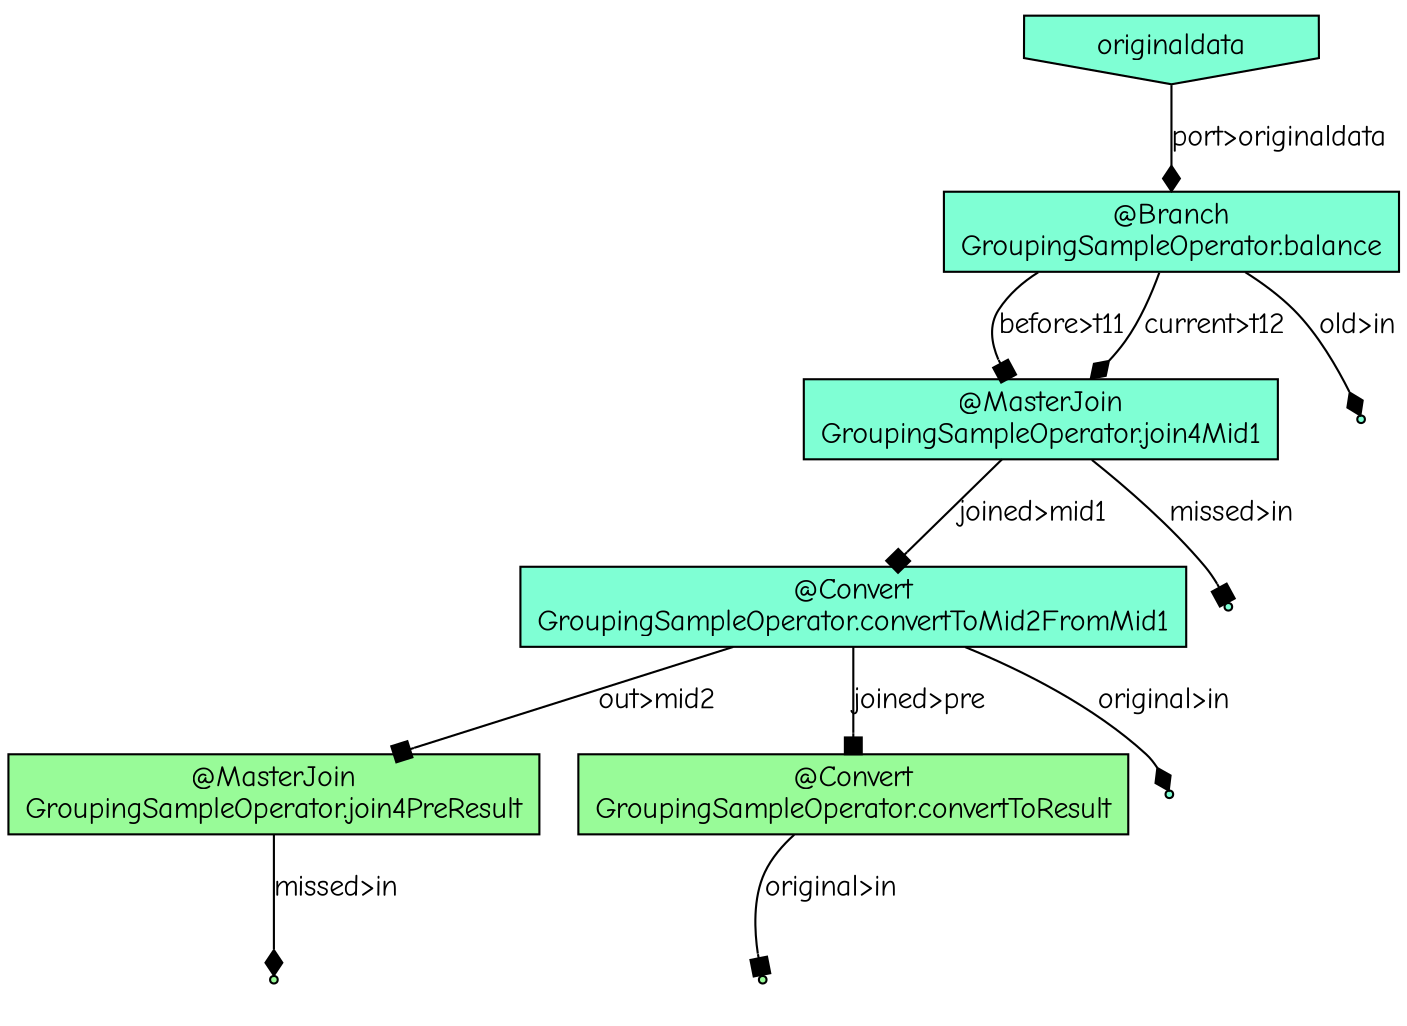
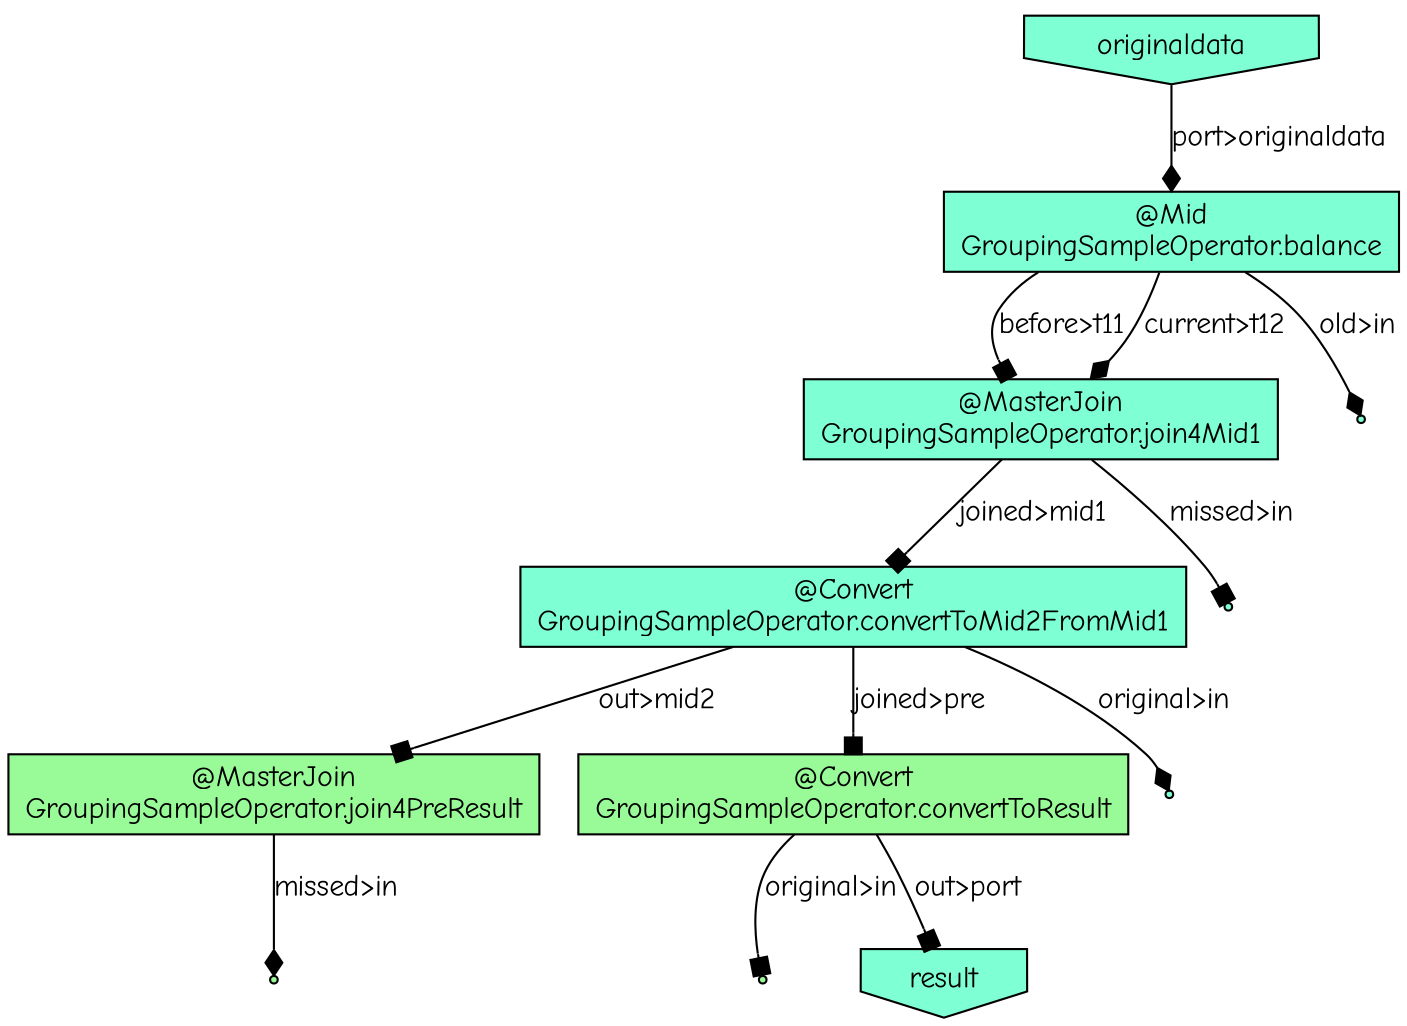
(1171, 232) -> (1171, 232)
none -> (944, 980)
